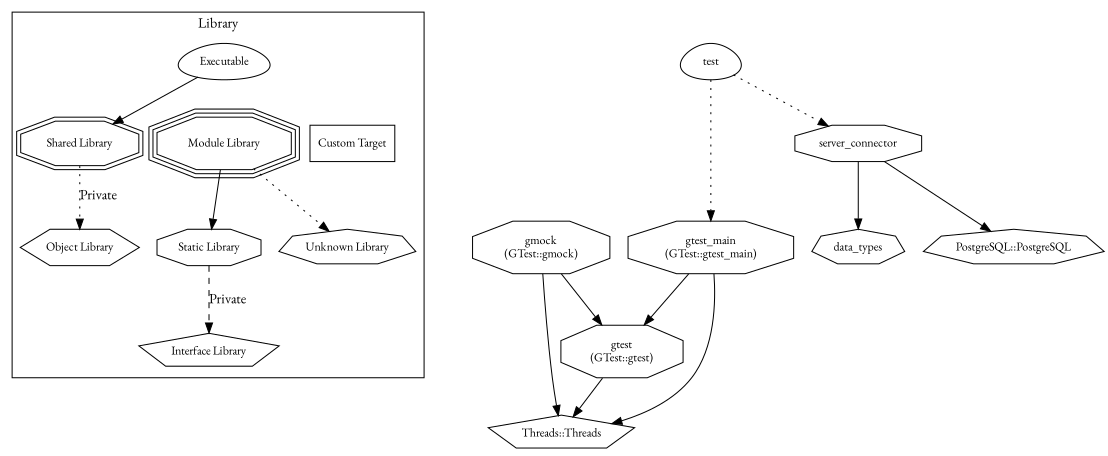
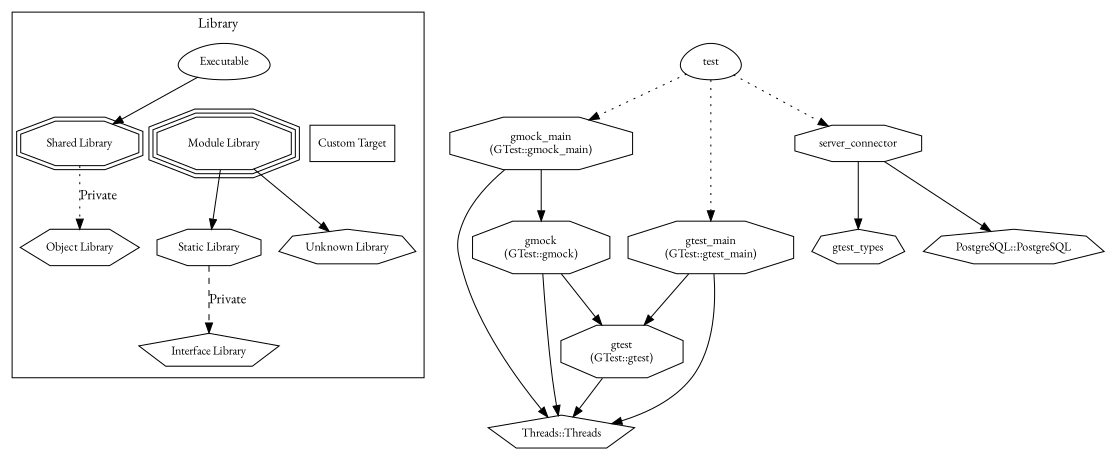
none -> (541, 143)
(287, 197) -> (287, 197)
(858, 247) -> (858, 247)
